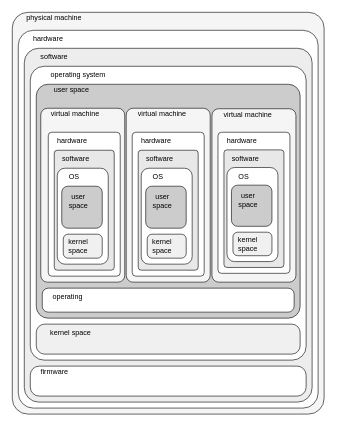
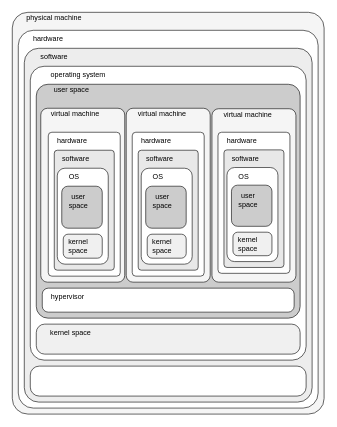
(68, 297) -> (68, 297)
(54, 372) -> none
